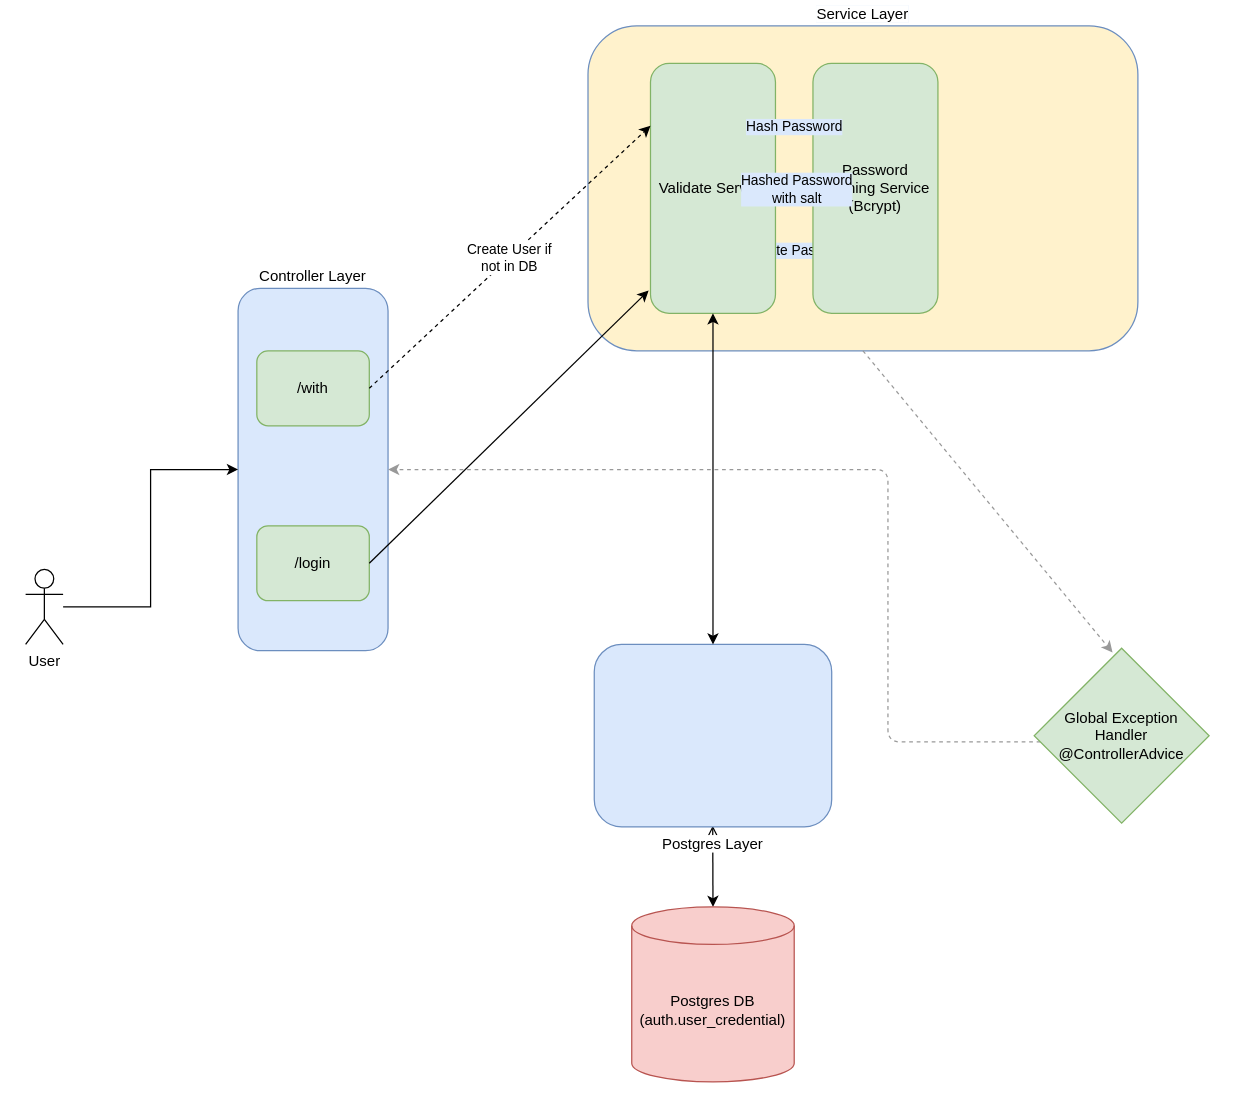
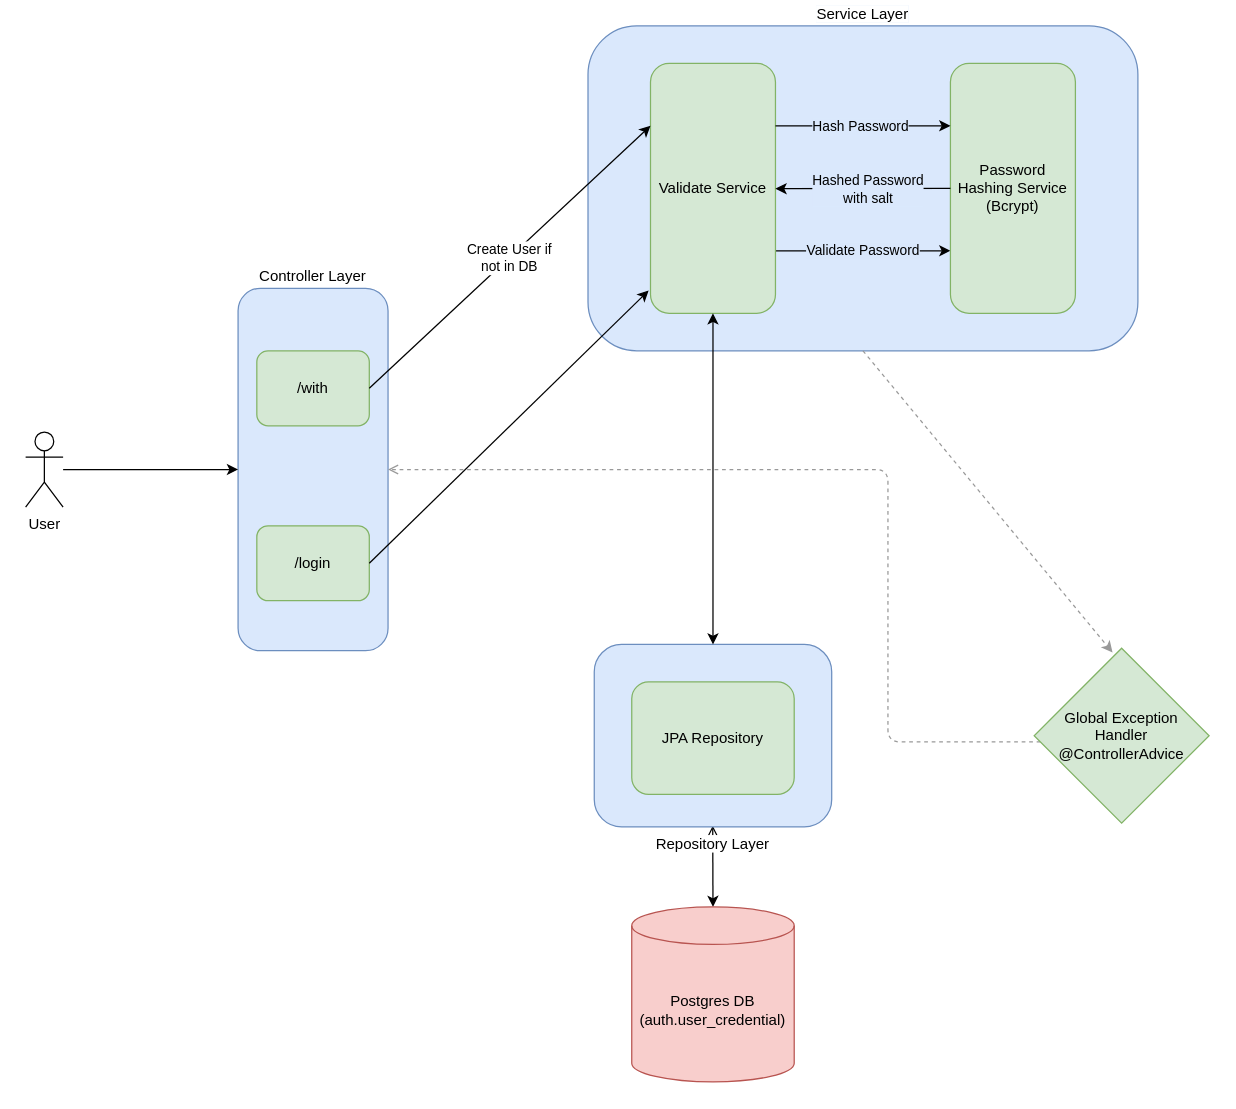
(863, 188) -> (863, 188)
(876, 188) -> (1013, 188)
(430, 331) -> (430, 331)
(398, 469) -> (395, 469)
(44, 607) -> (44, 469)
none -> (713, 738)
(713, 845) -> (713, 845)
